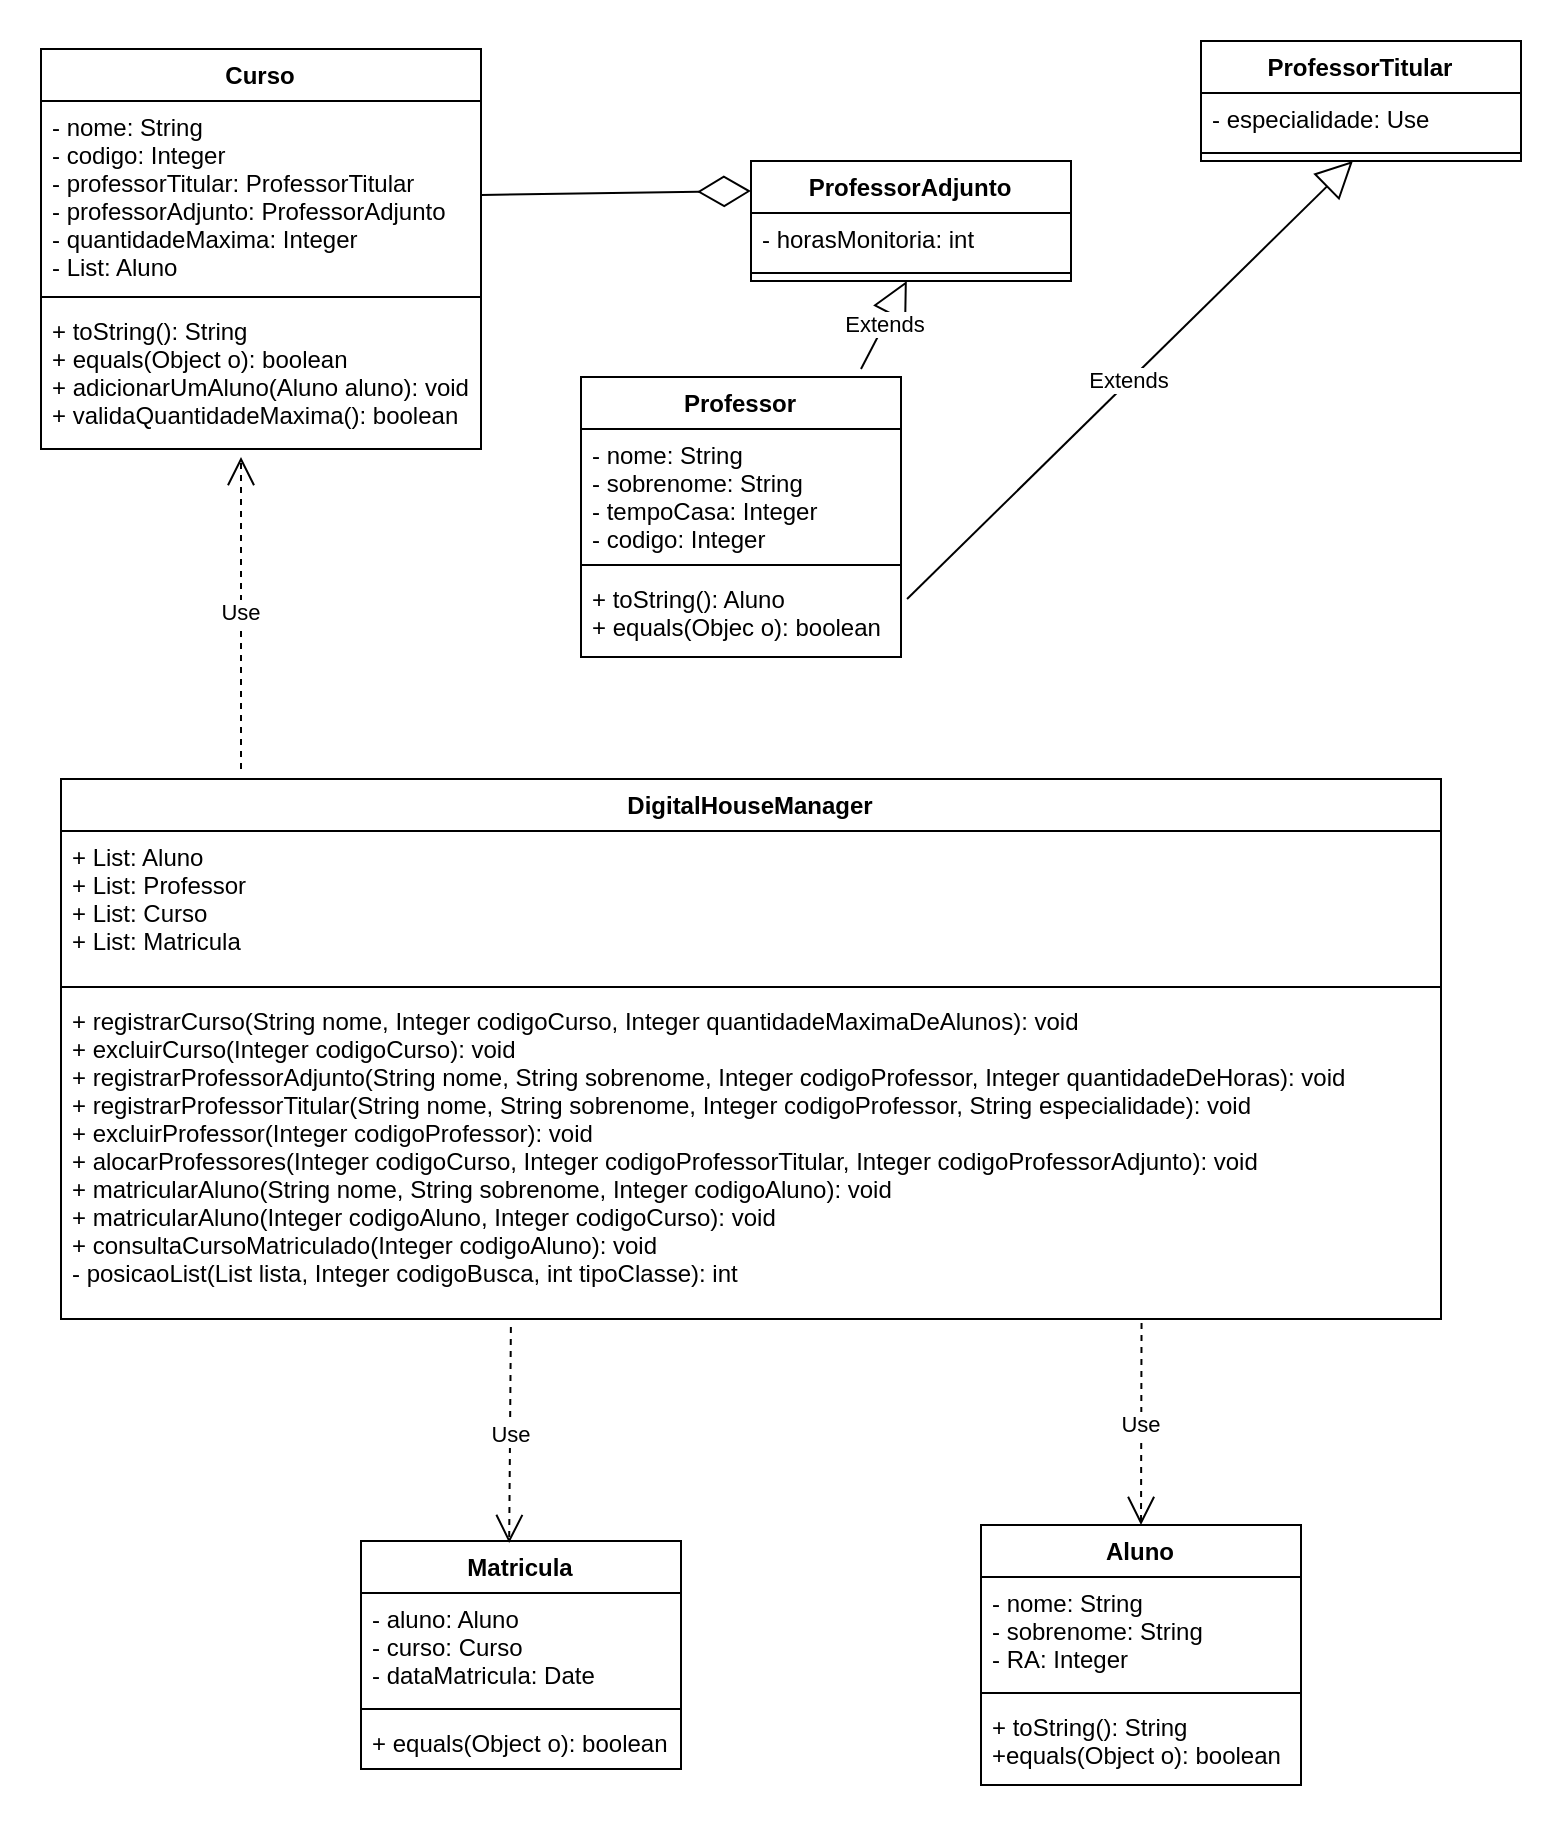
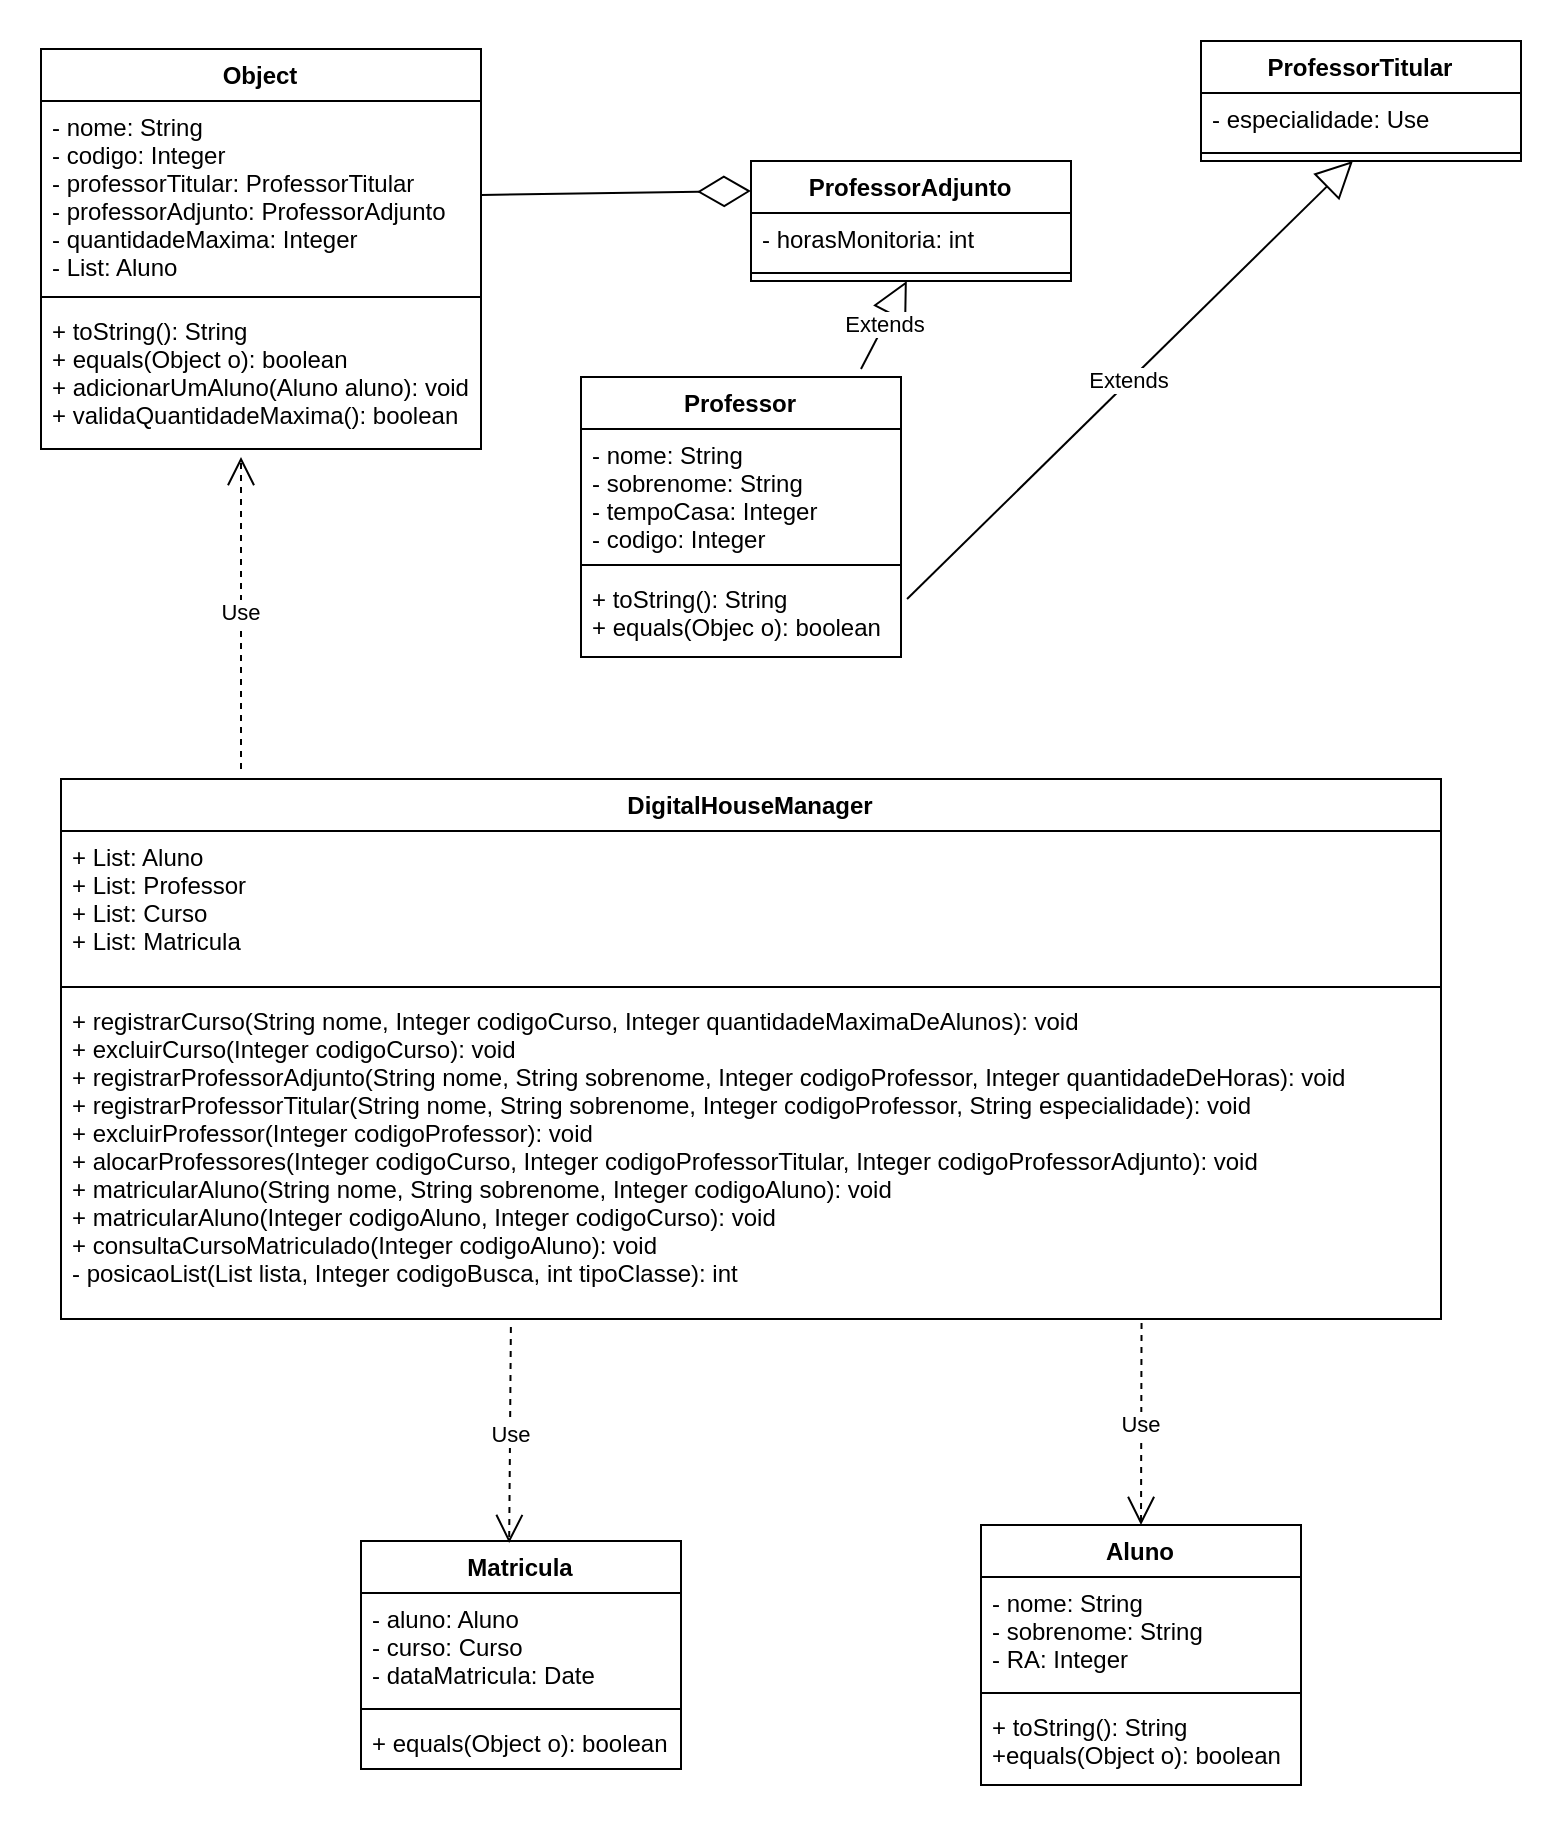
(260, 76) -> (260, 76)
(704, 600) -> (711, 600)
